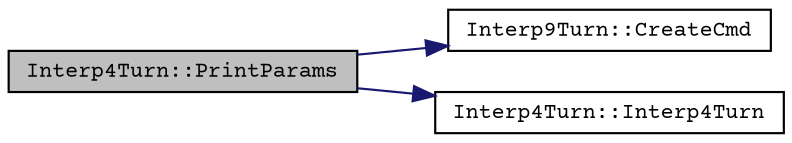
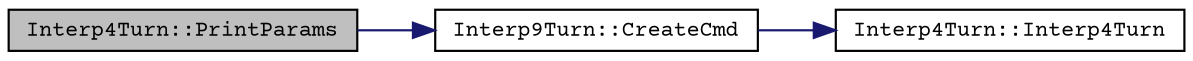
(385, 91) -> (786, 30)
